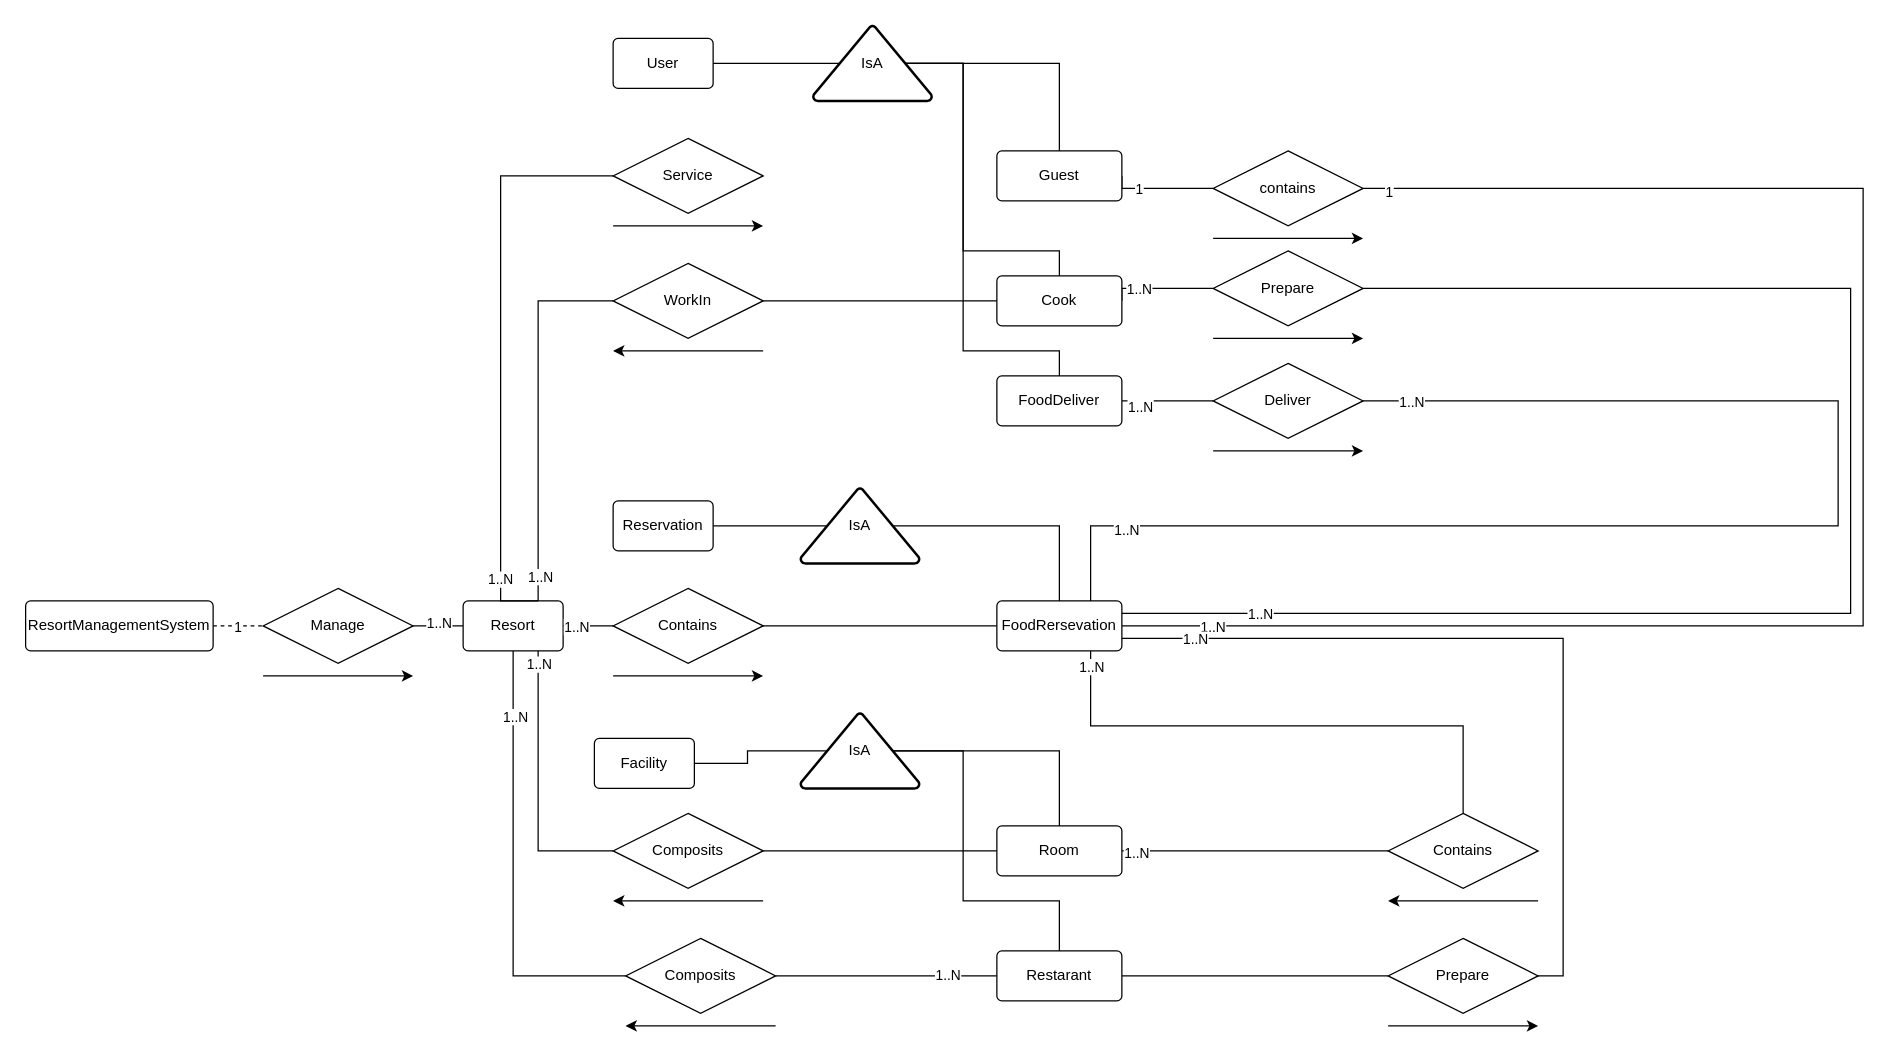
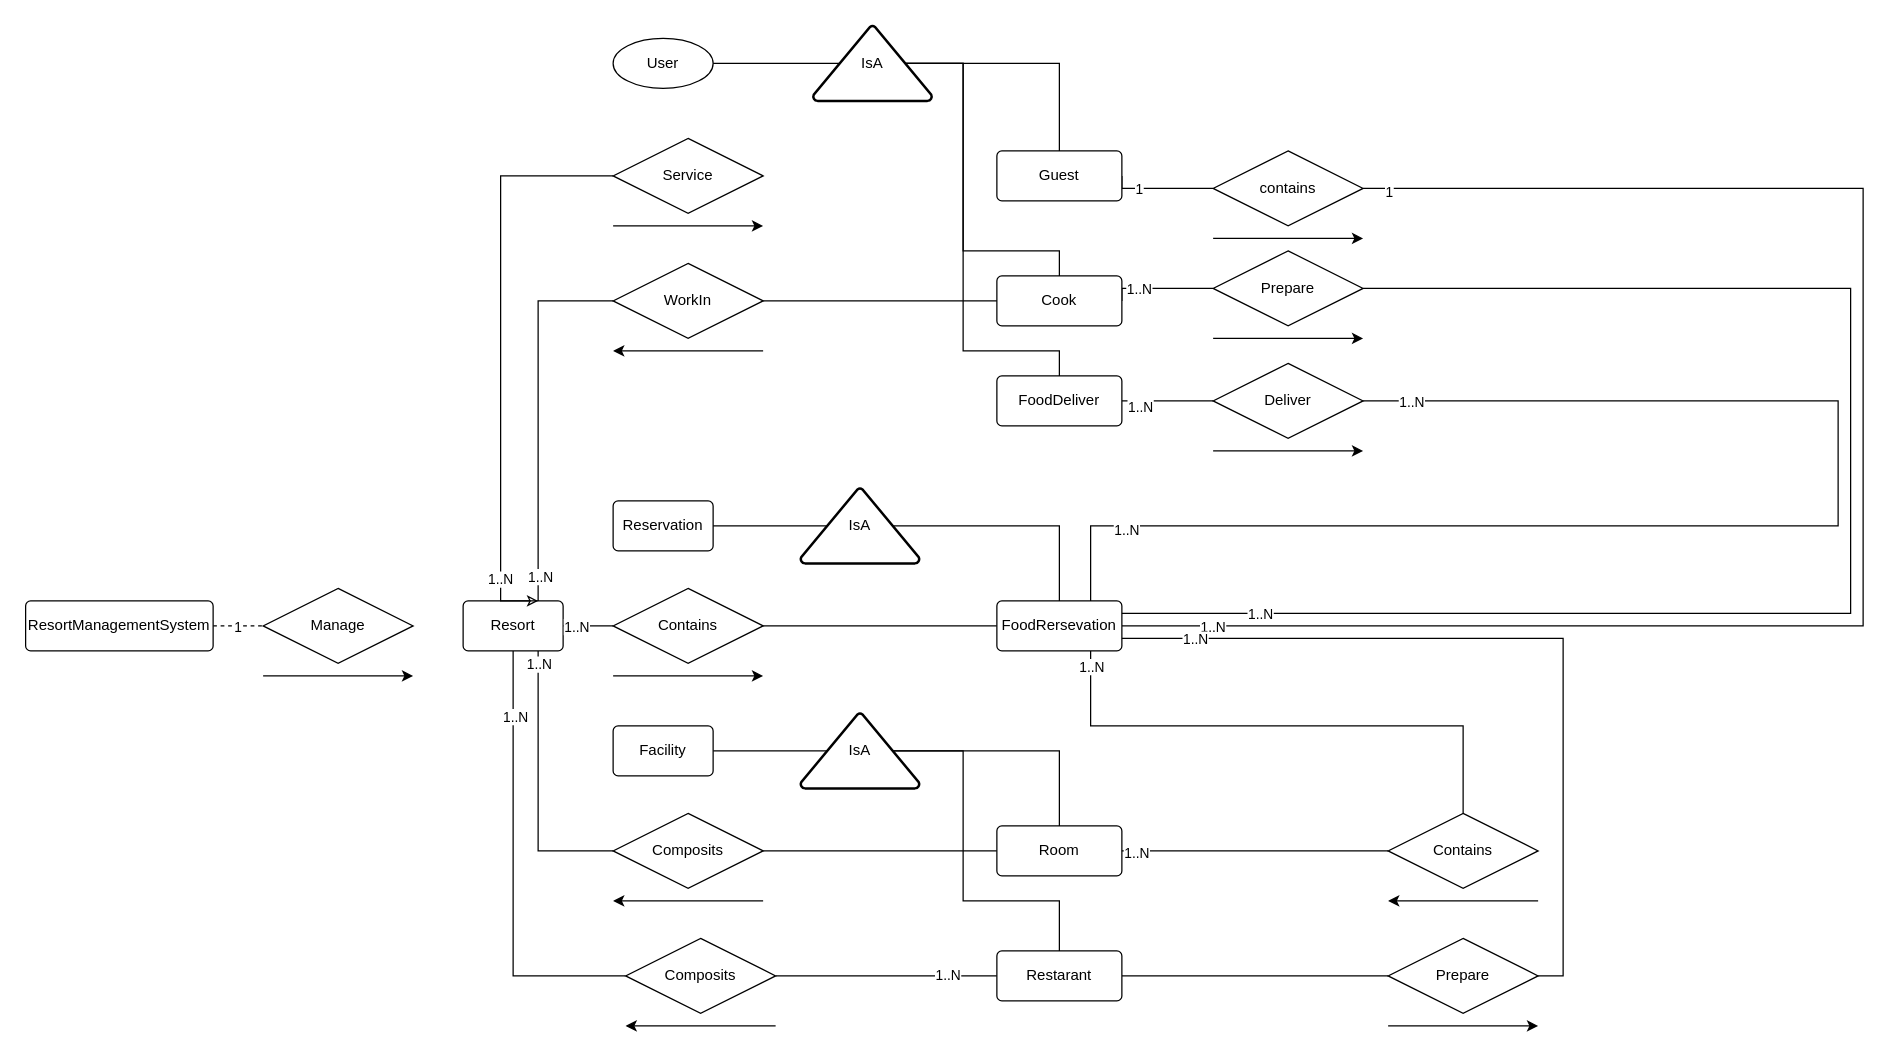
(663, 63) -> (663, 63)
(531, 601) -> (528, 601)
(438, 626) -> none
(644, 763) -> (663, 751)
